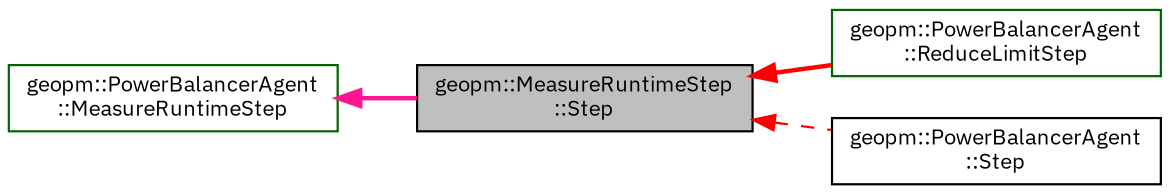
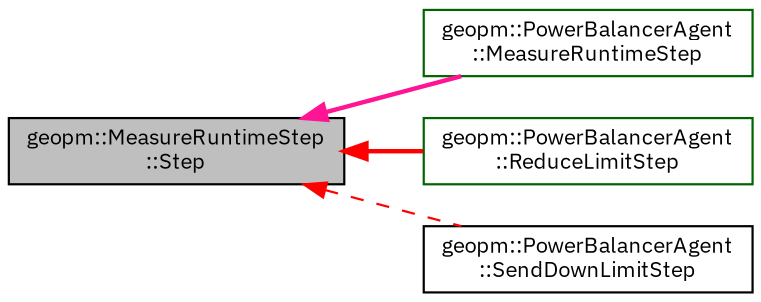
(389, 98) -> (393, 94)
(996, 151) -> (588, 259)
